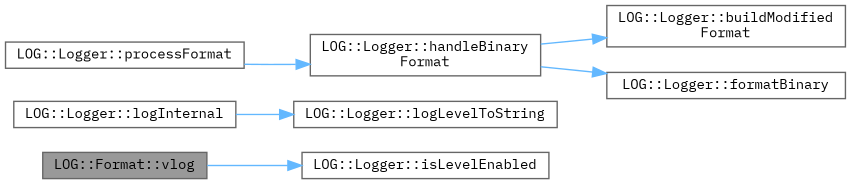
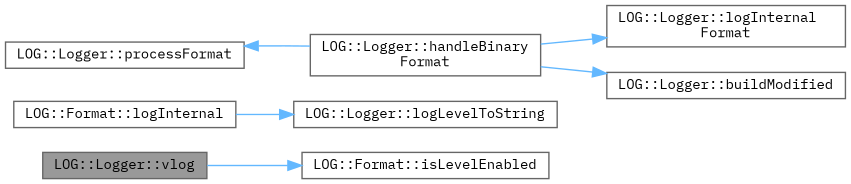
(726, 26) -> (726, 26)
(270, 64) -> (284, 46)
(726, 86) -> (726, 86)
(125, 114) -> (125, 114)
(125, 166) -> (125, 166)
(425, 166) -> (425, 166)
